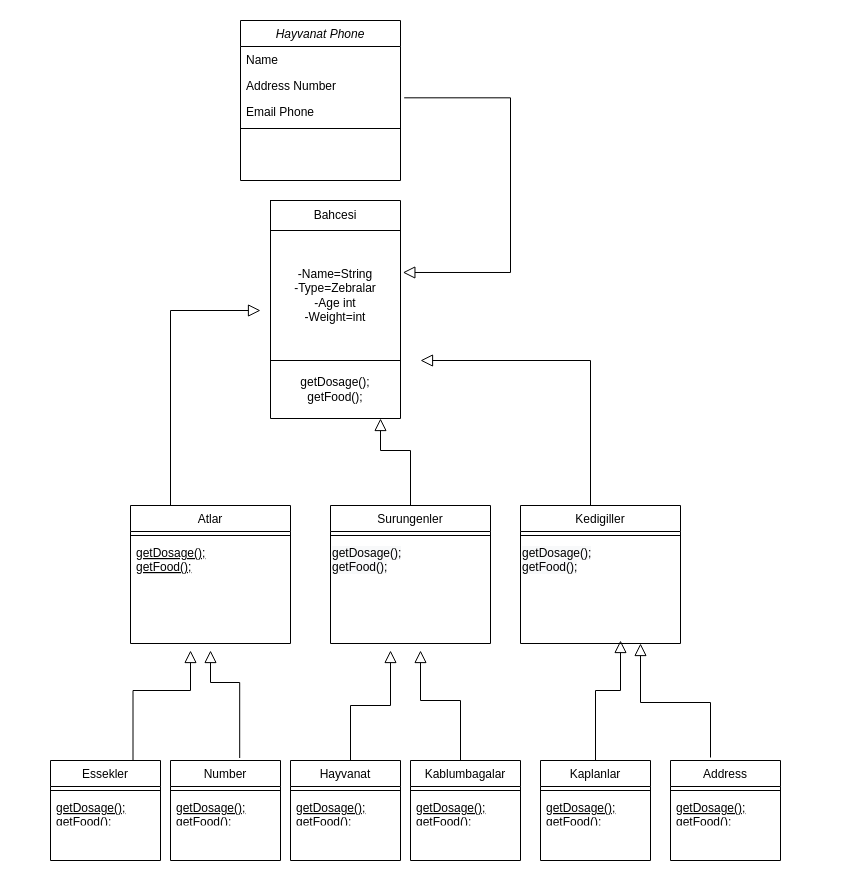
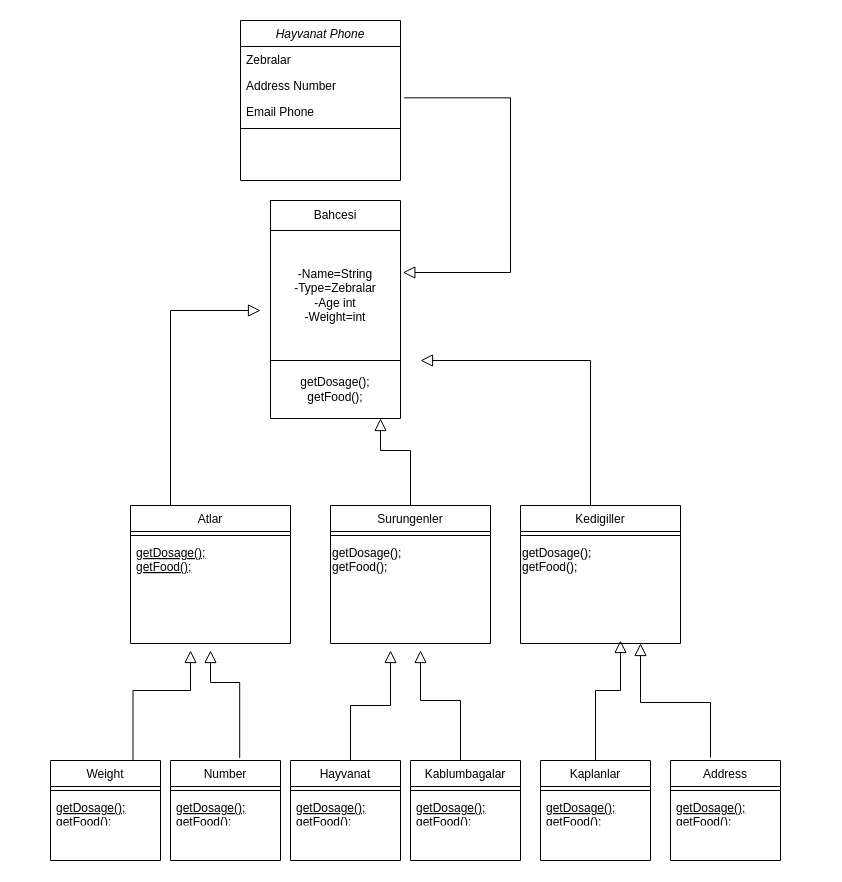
(259, 60) -> (271, 60)
(105, 774) -> (105, 774)
